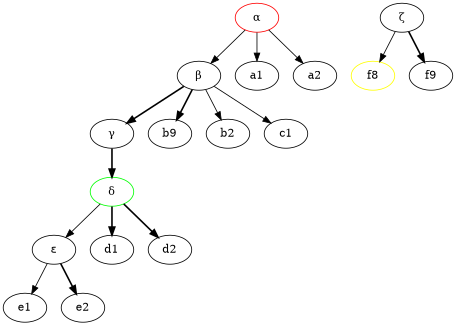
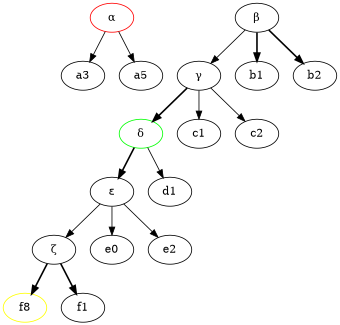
(389, 43) -> (41, 275)
(231, 44) -> none
(257, 76) -> (83, 76)
(315, 76) -> (141, 76)
(431, 76) -> (83, 308)
(212, 101) -> (283, 44)
(159, 103) -> (231, 44)
(239, 103) -> (199, 101)
(170, 134) -> (257, 76)
none -> (257, 134)
(112, 217) -> (154, 159)
none -> (86, 218)
(86, 218) -> (128, 159)
(170, 250) -> none
(67, 275) -> (138, 218)
(25, 308) -> (112, 250)
